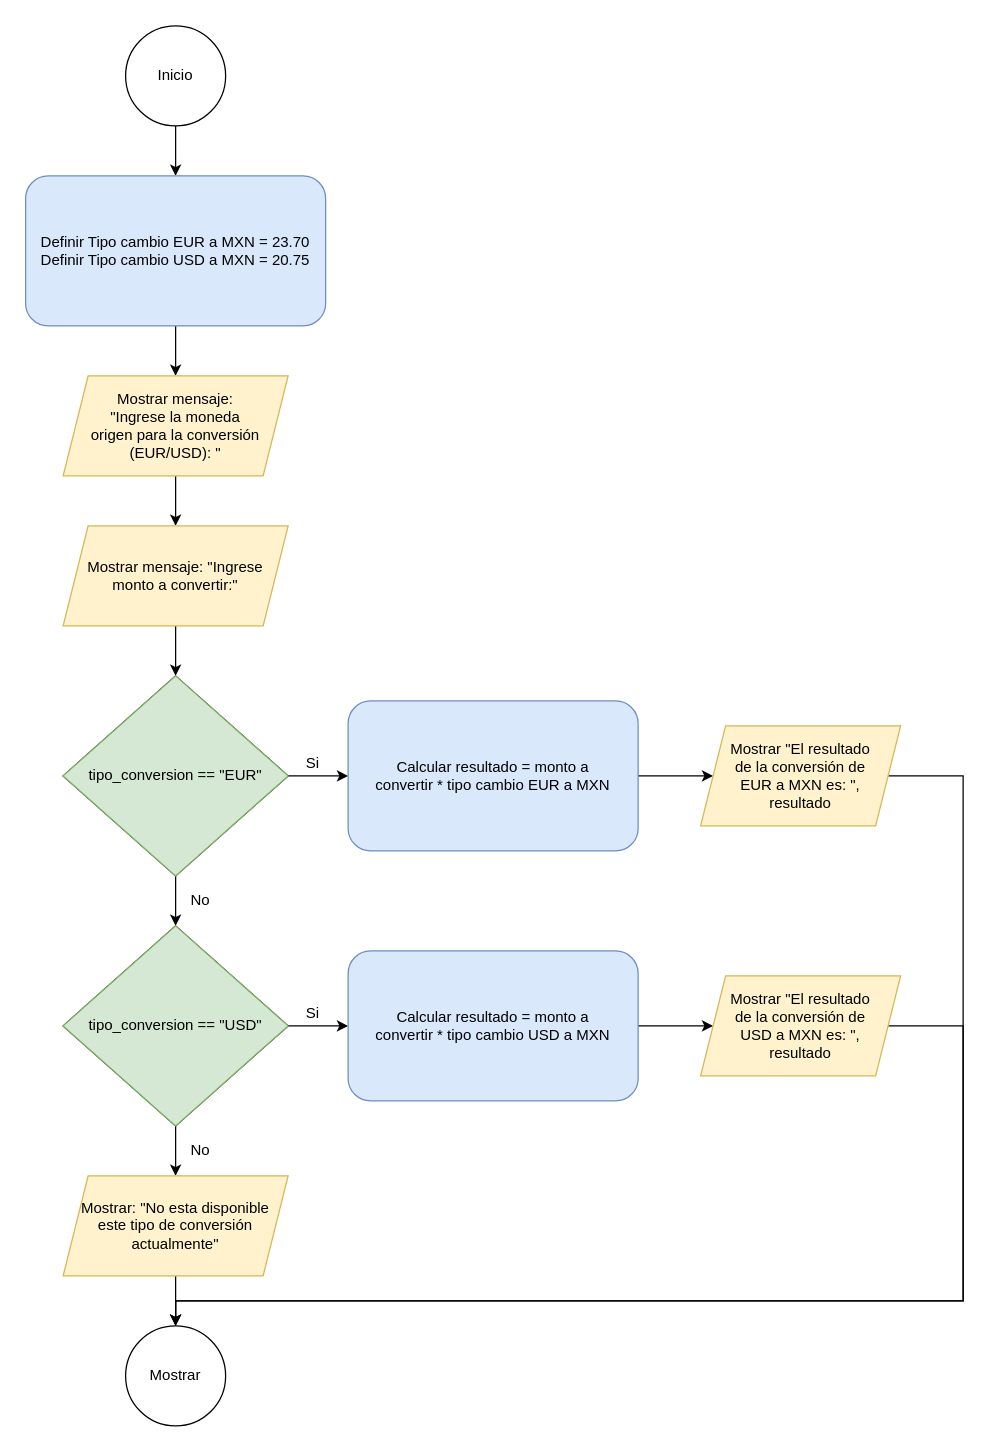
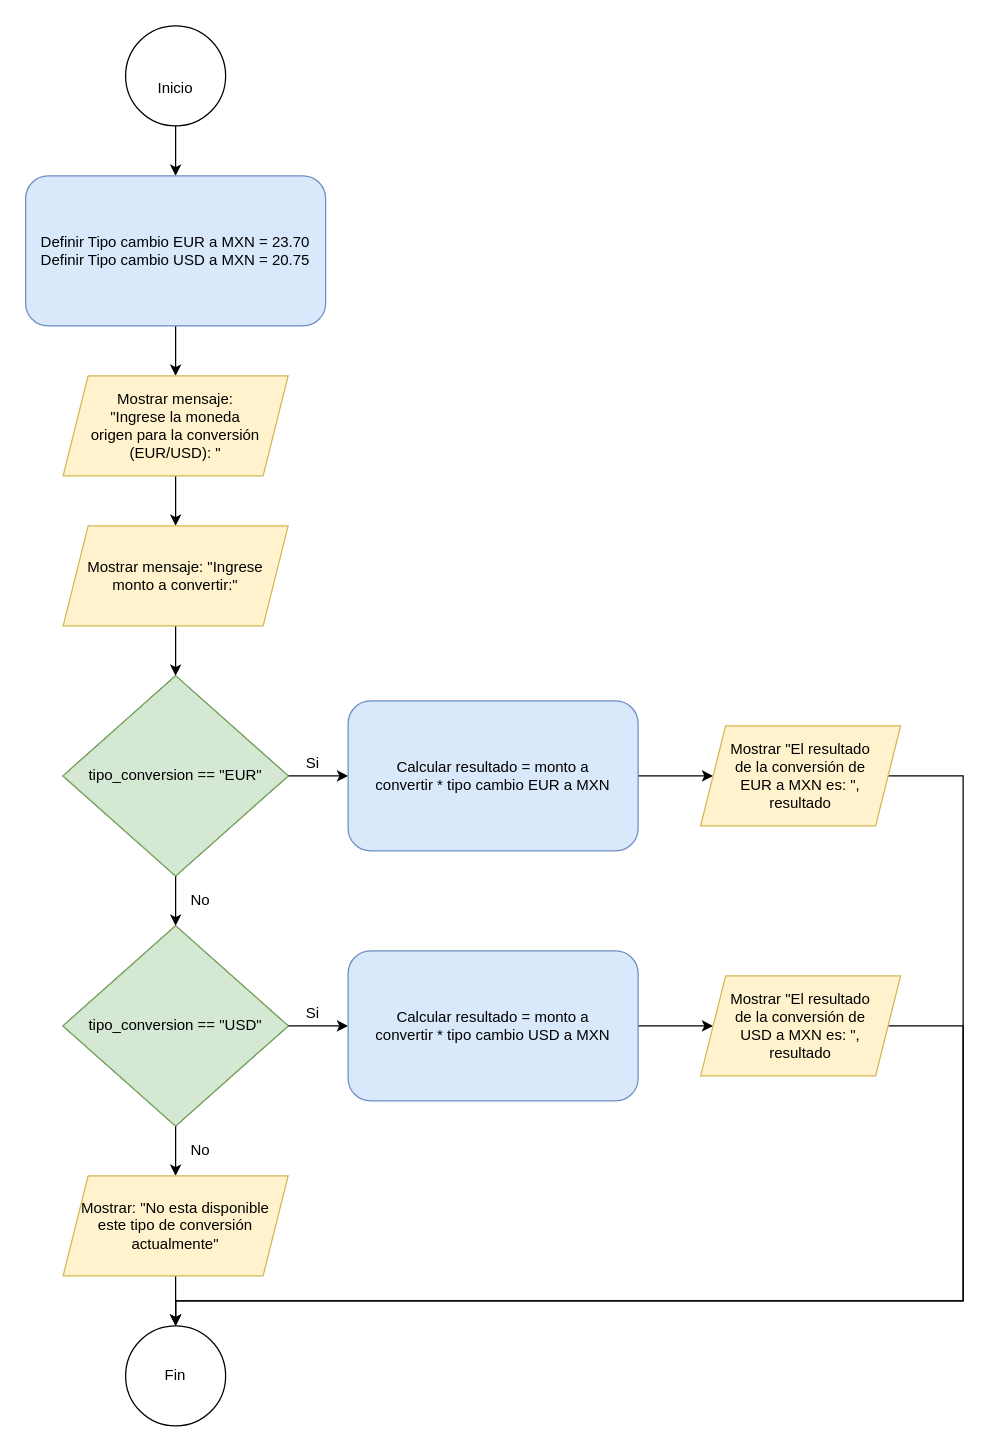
(176, 76) -> (176, 88)
(176, 1376) -> (176, 1376)
